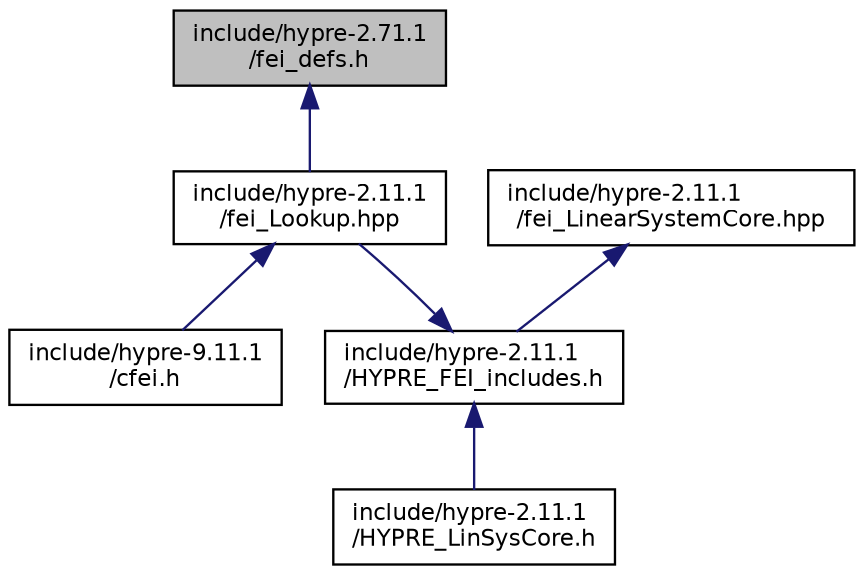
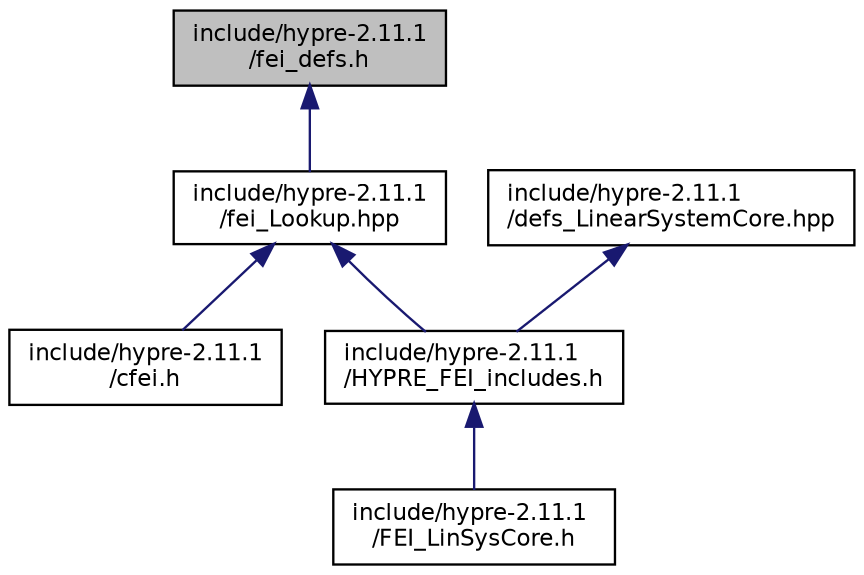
(310, 48) -> (310, 48)
(671, 208) -> (671, 208)
(398, 278) -> (386, 297)
(146, 367) -> (146, 367)
(474, 527) -> (474, 527)
